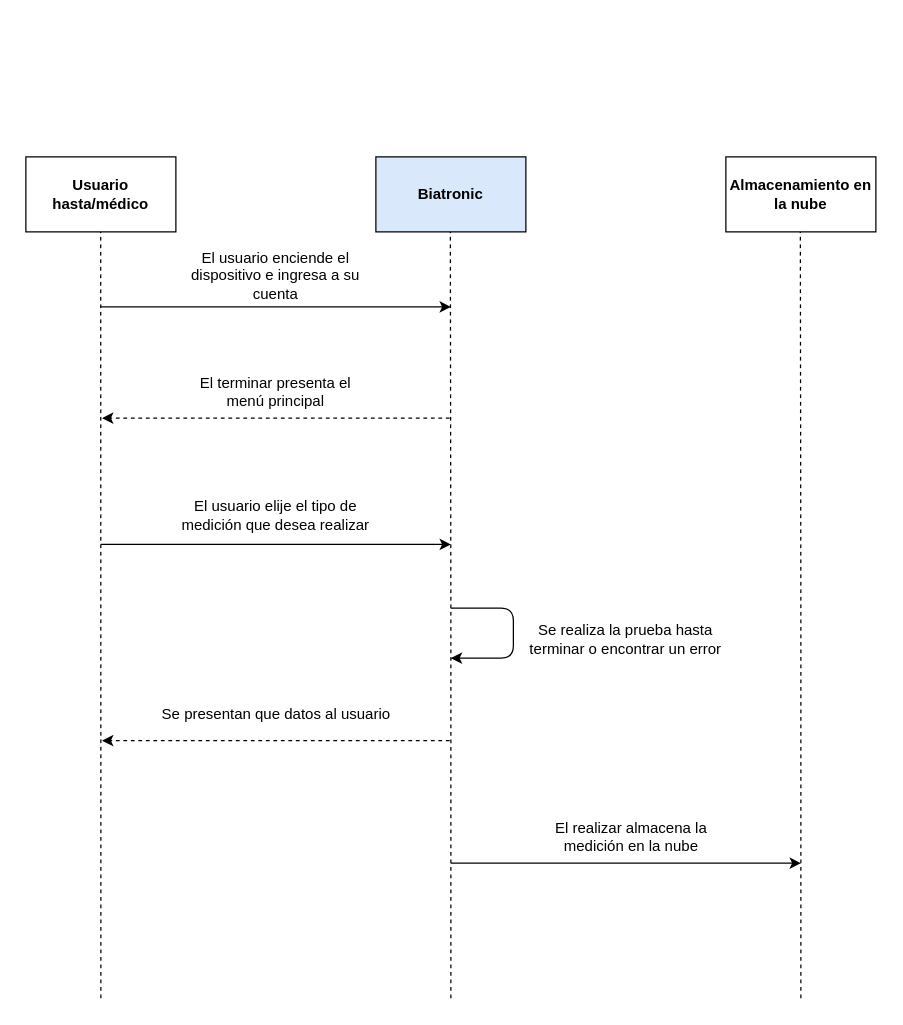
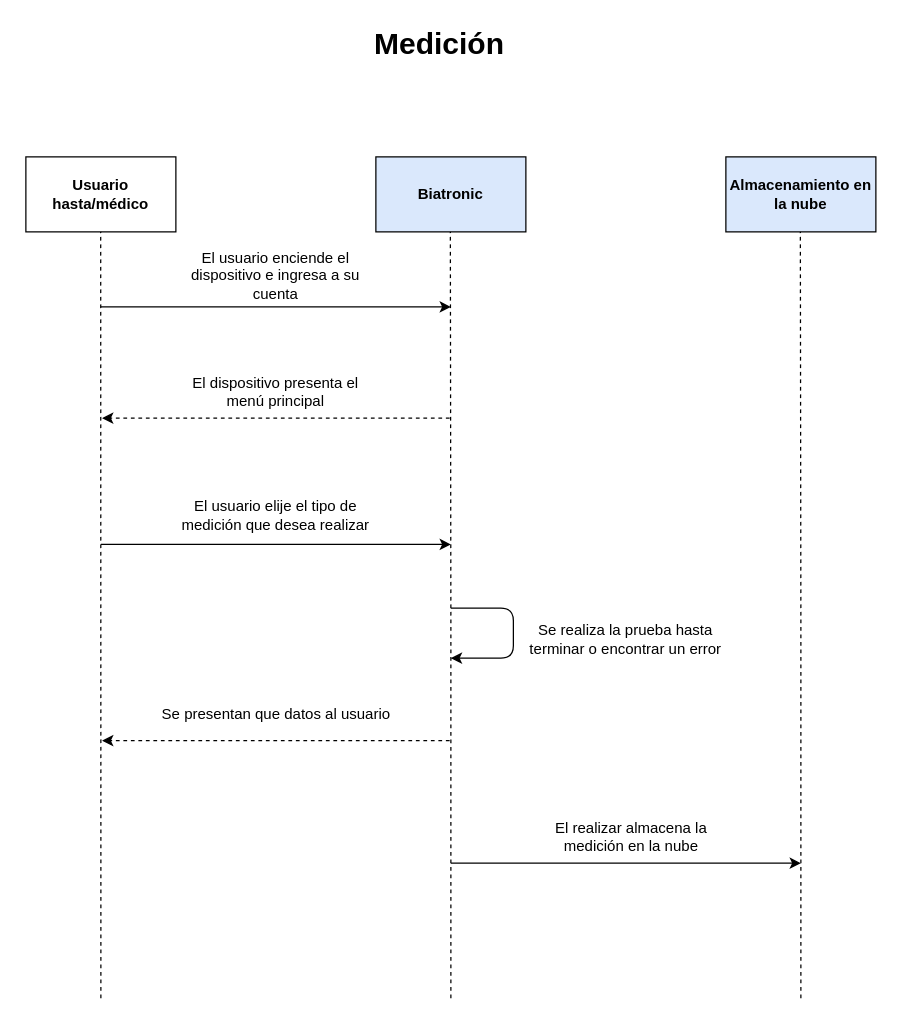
none -> (439, 44)
(801, 194) -> (801, 194)
(276, 392) -> (276, 392)
